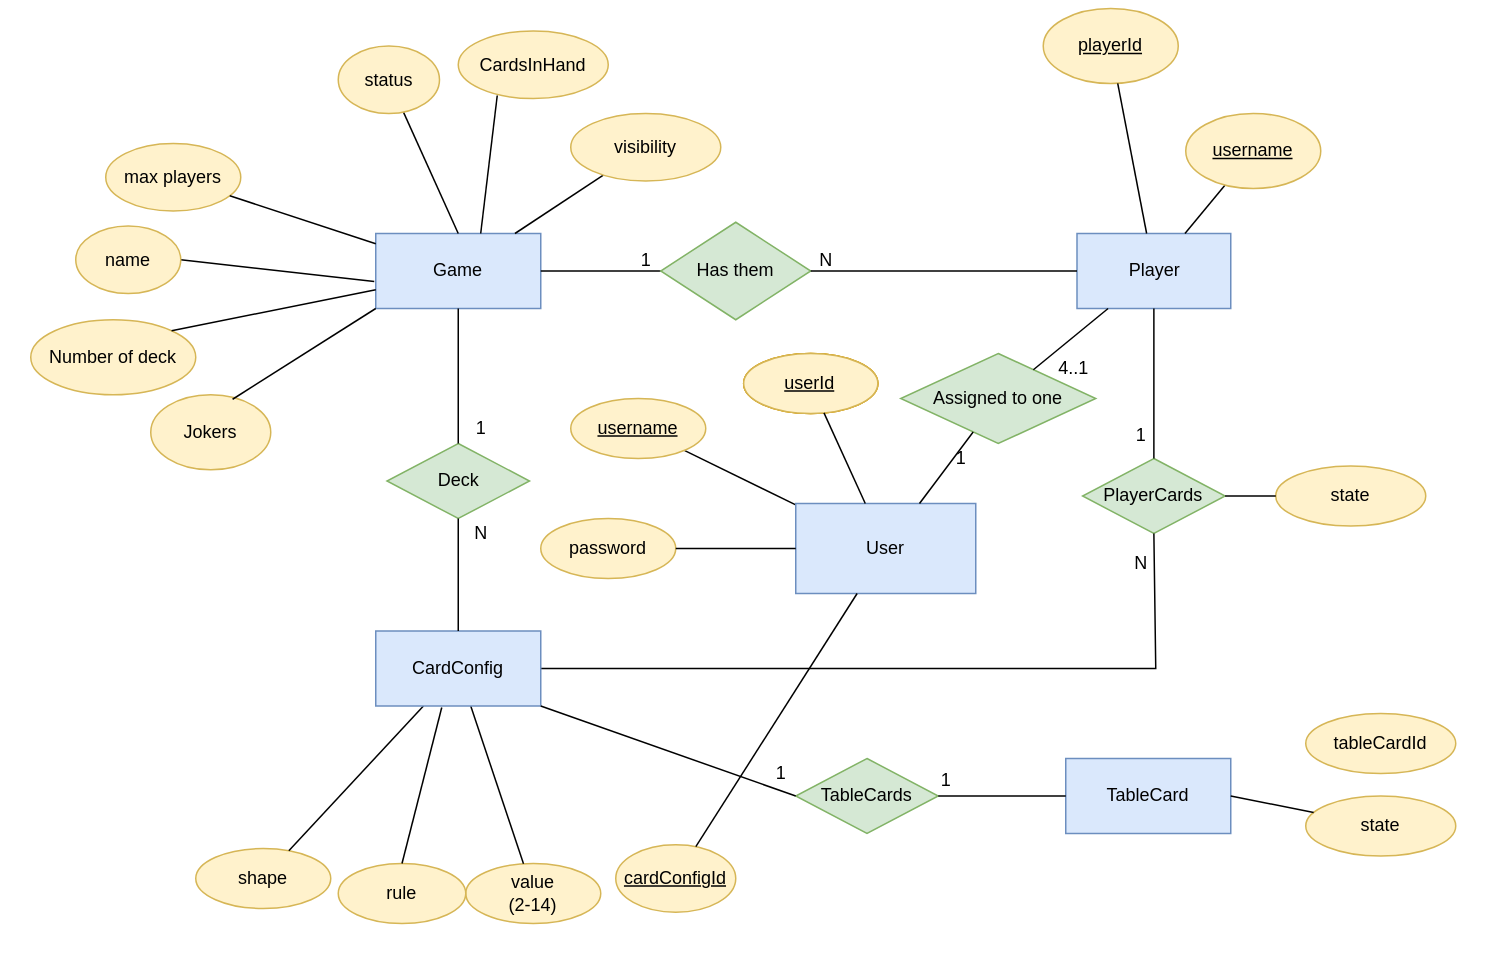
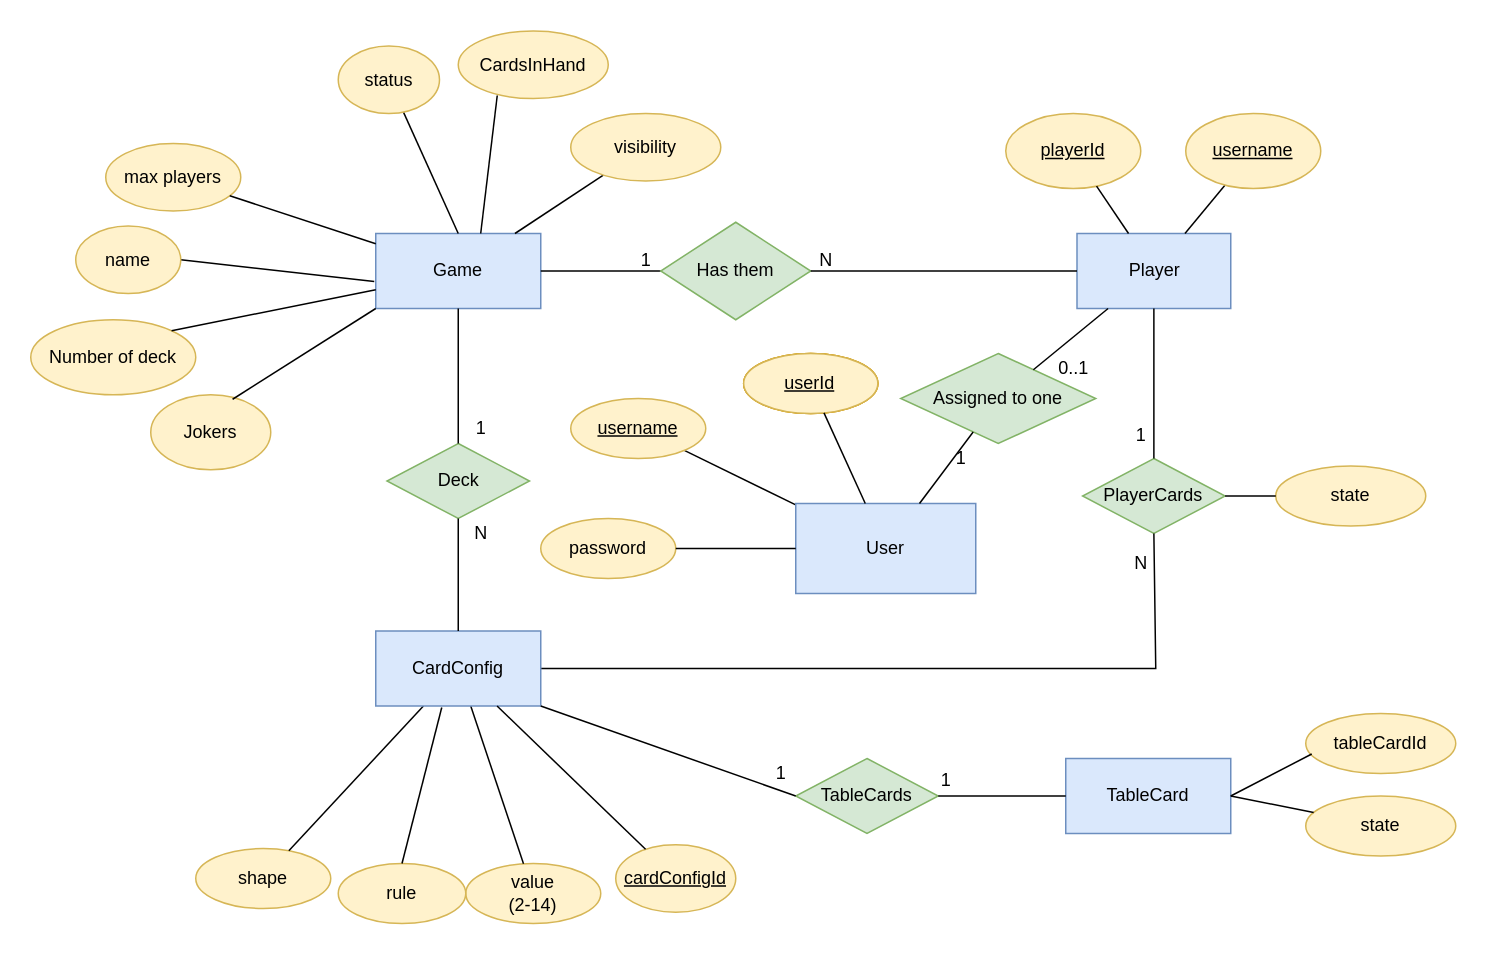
(1111, 46) -> (1073, 151)
(1074, 368) -> (1074, 368)
(776, 720) -> (571, 777)
none -> (1273, 774)
